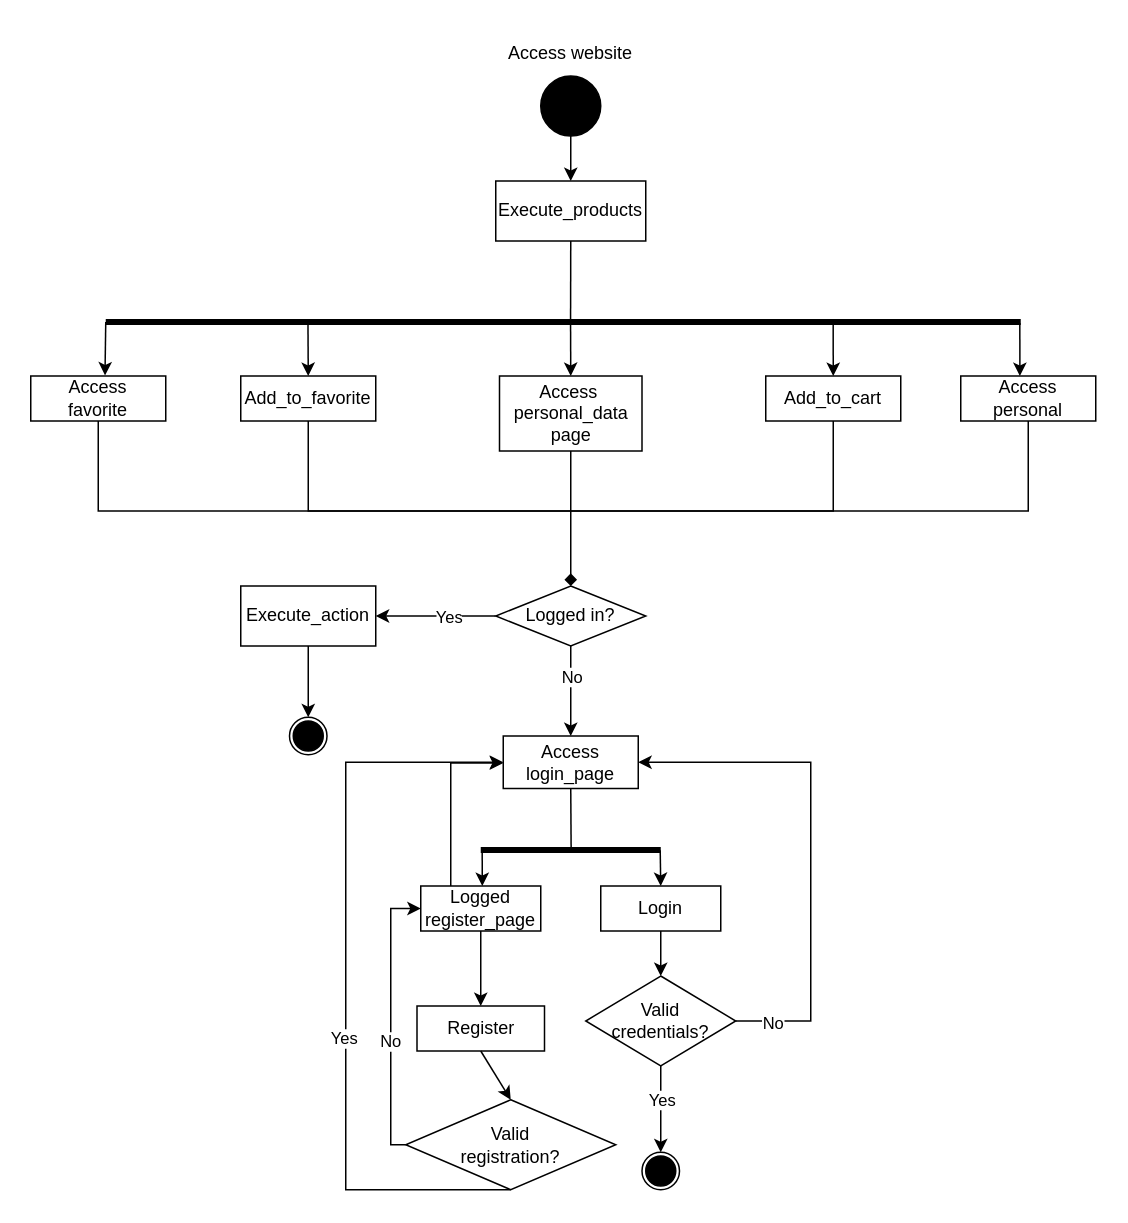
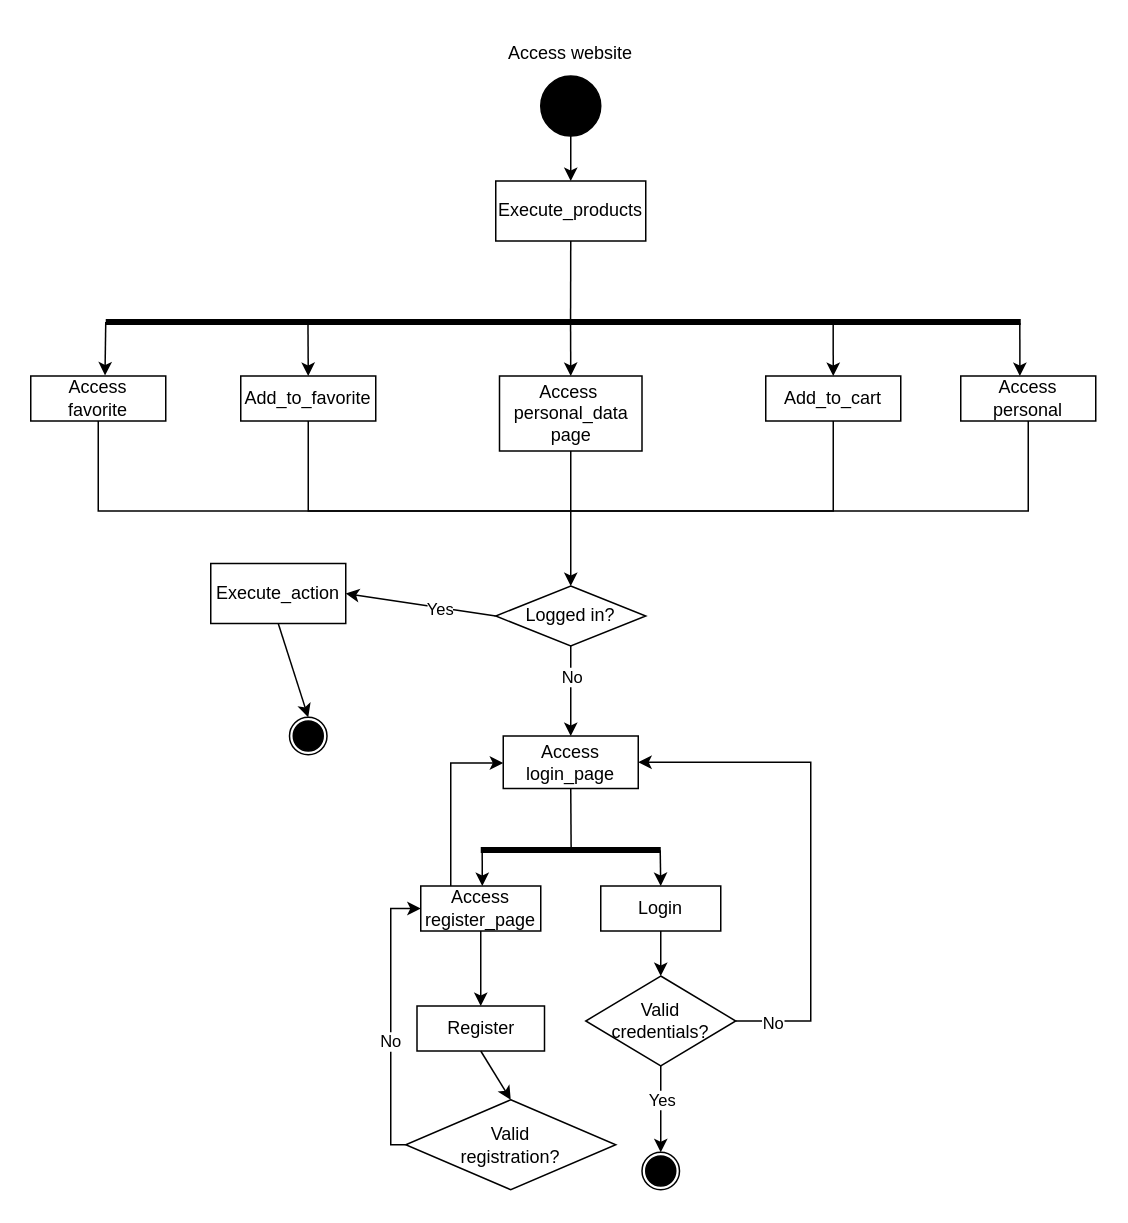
(571, 573) -> (571, 574)
(308, 616) -> (278, 593)
(481, 908) -> (481, 908)
(346, 1007) -> none
